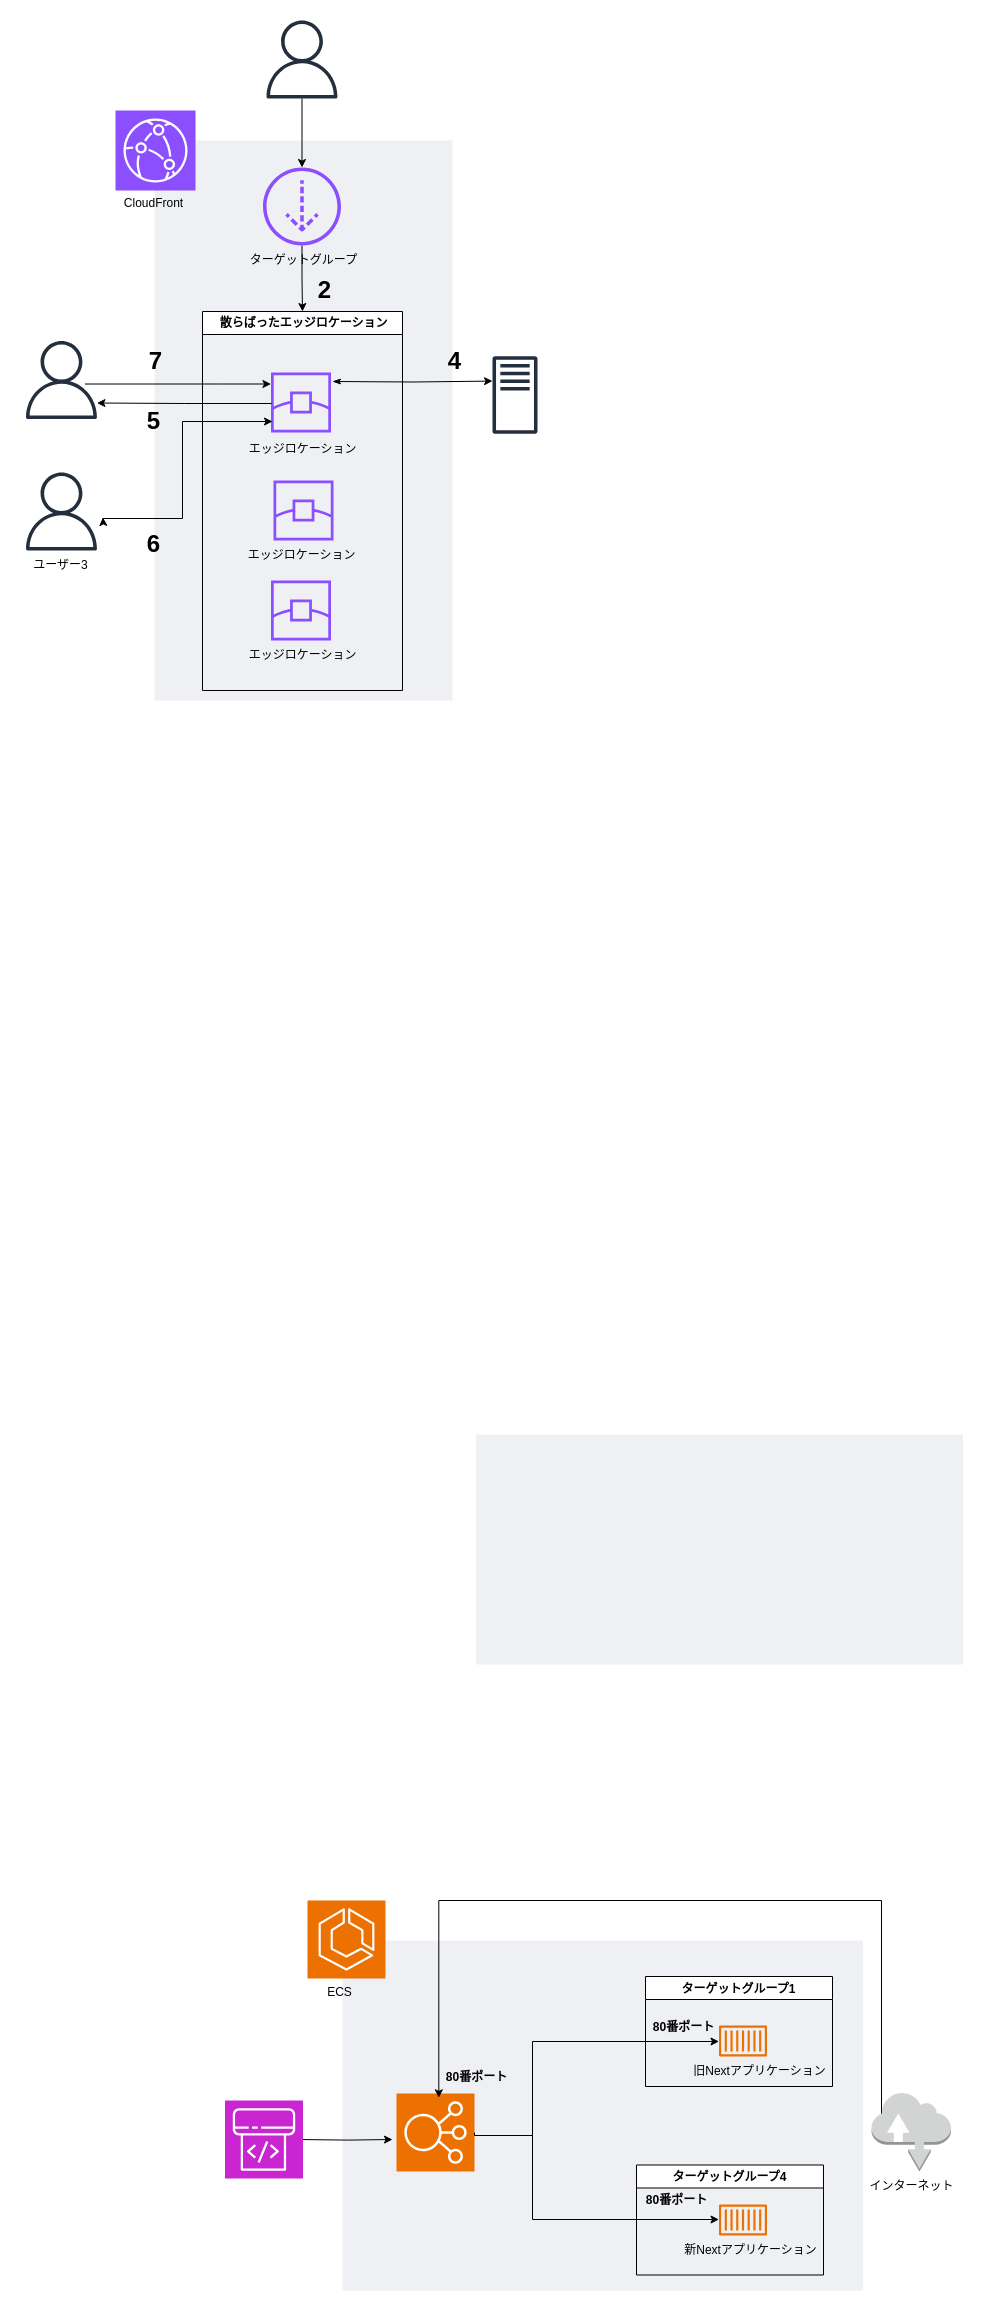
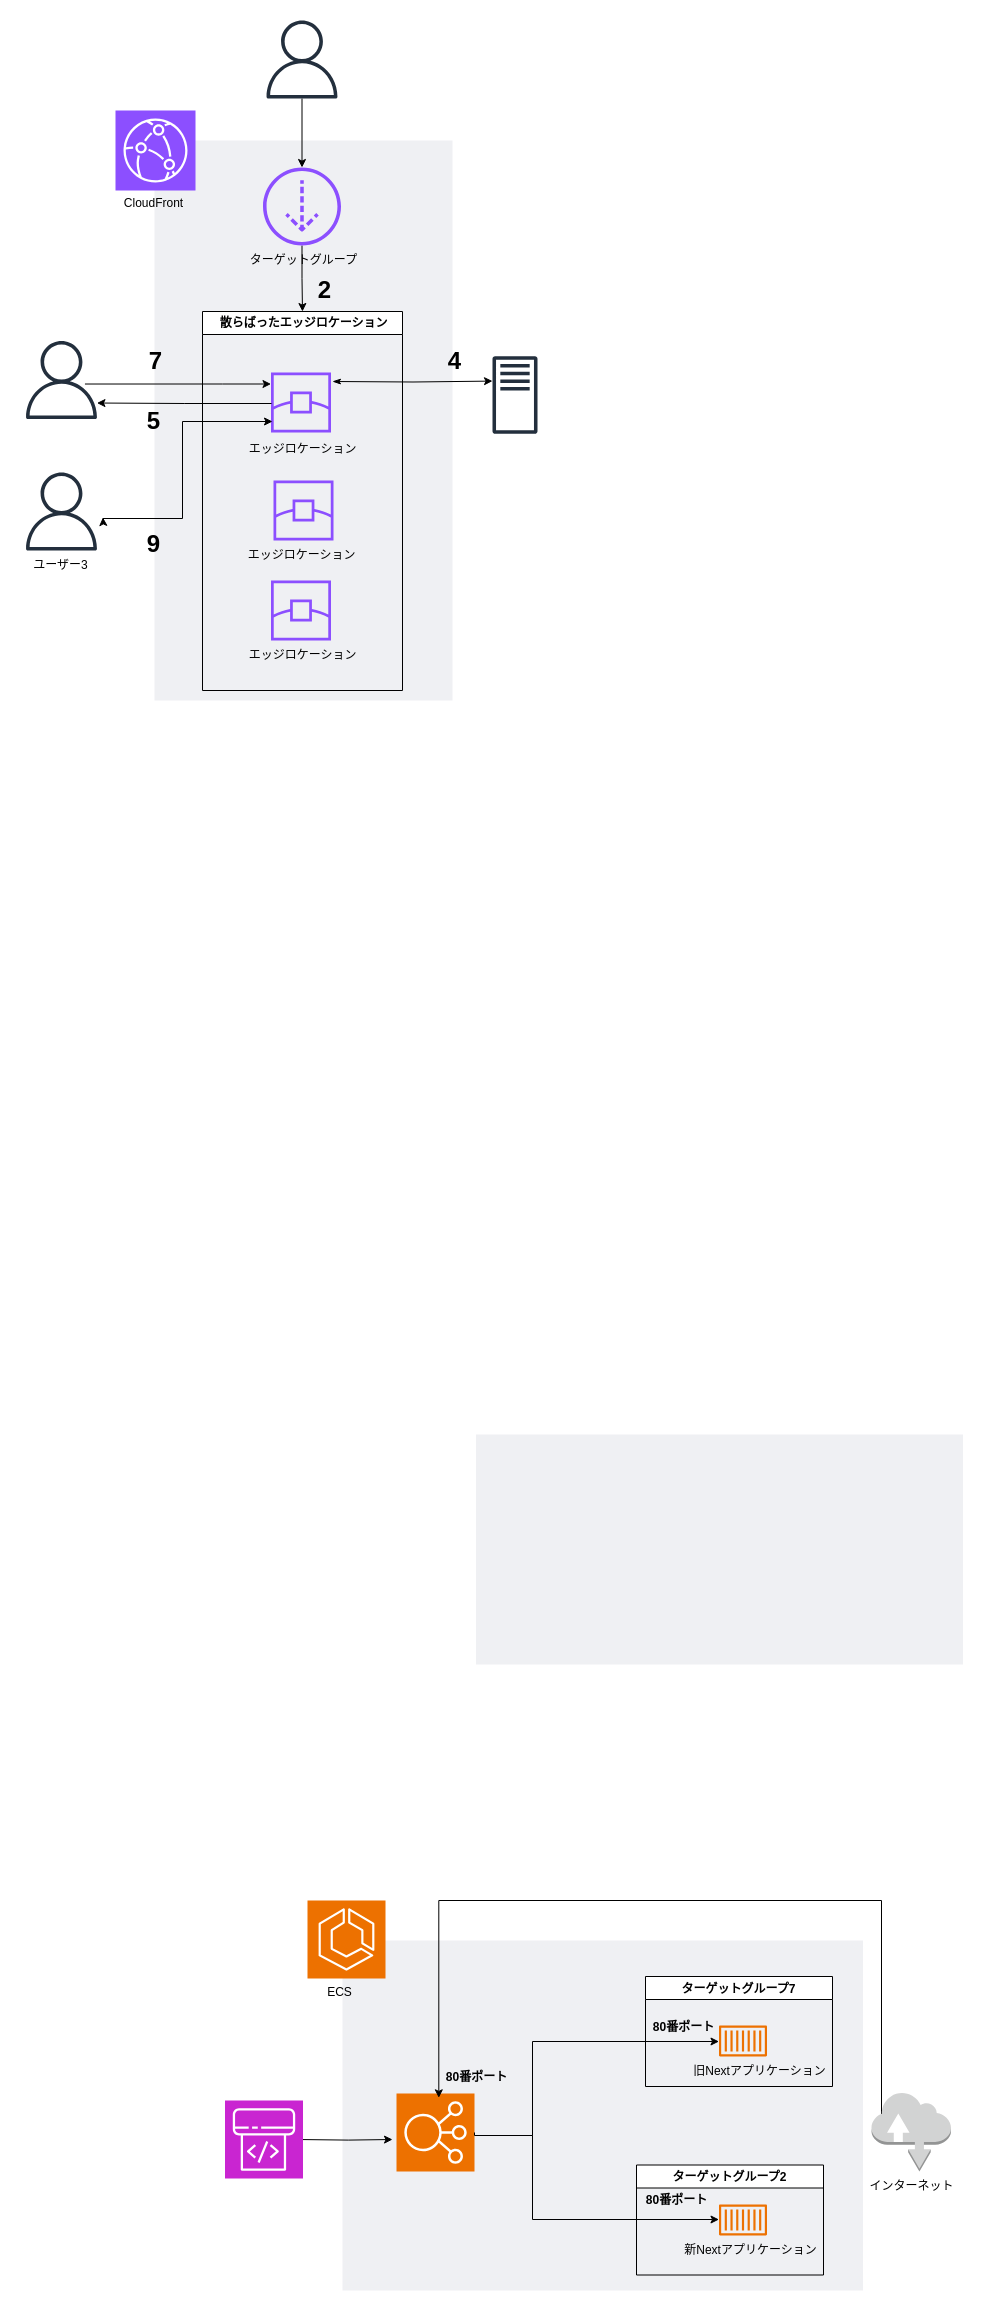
(154, 545) -> (154, 545)
(739, 1989) -> (739, 1989)
(730, 2177) -> (730, 2177)
